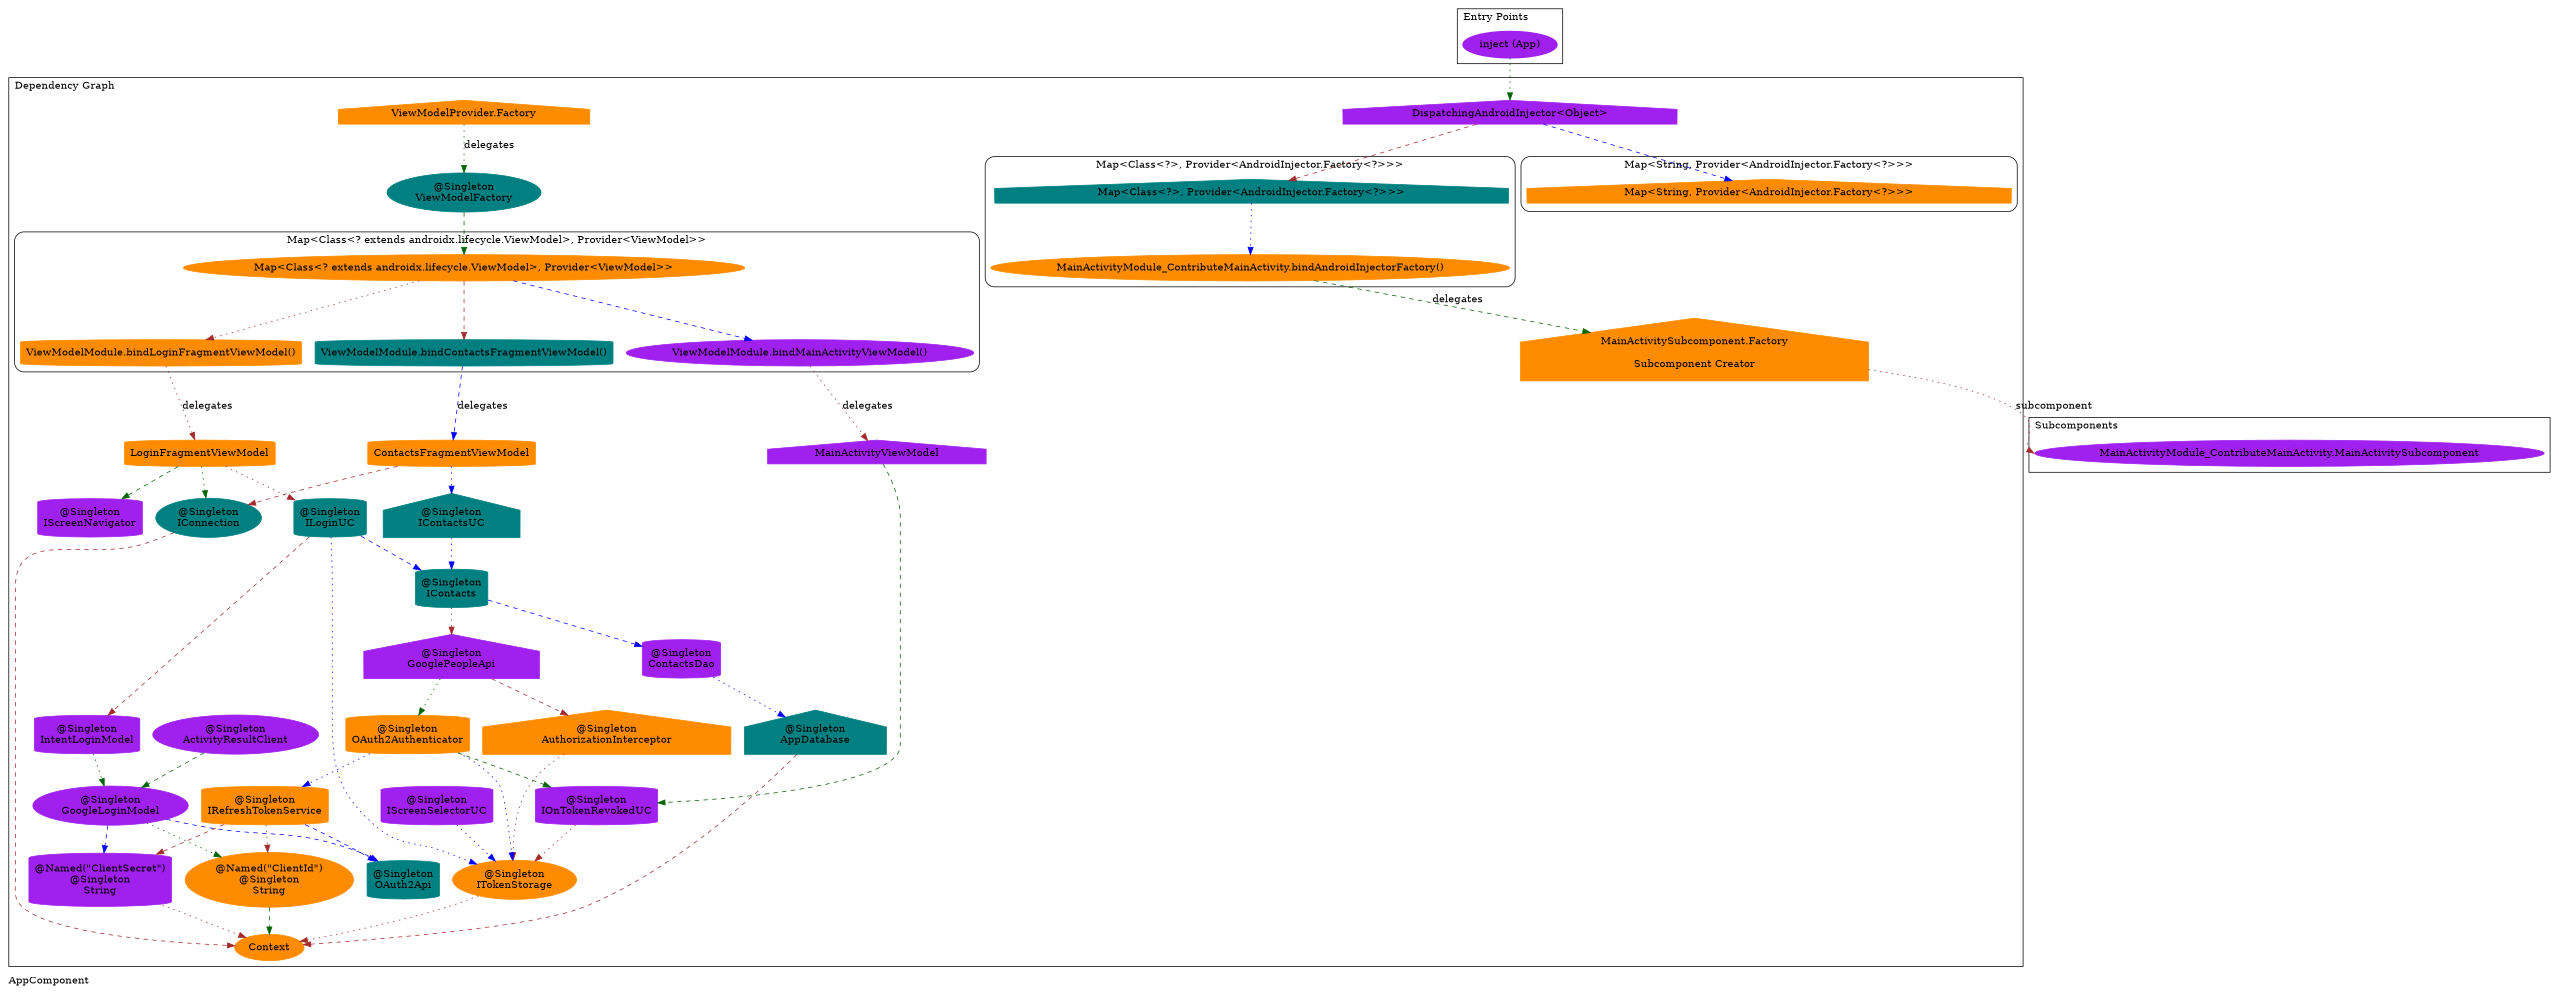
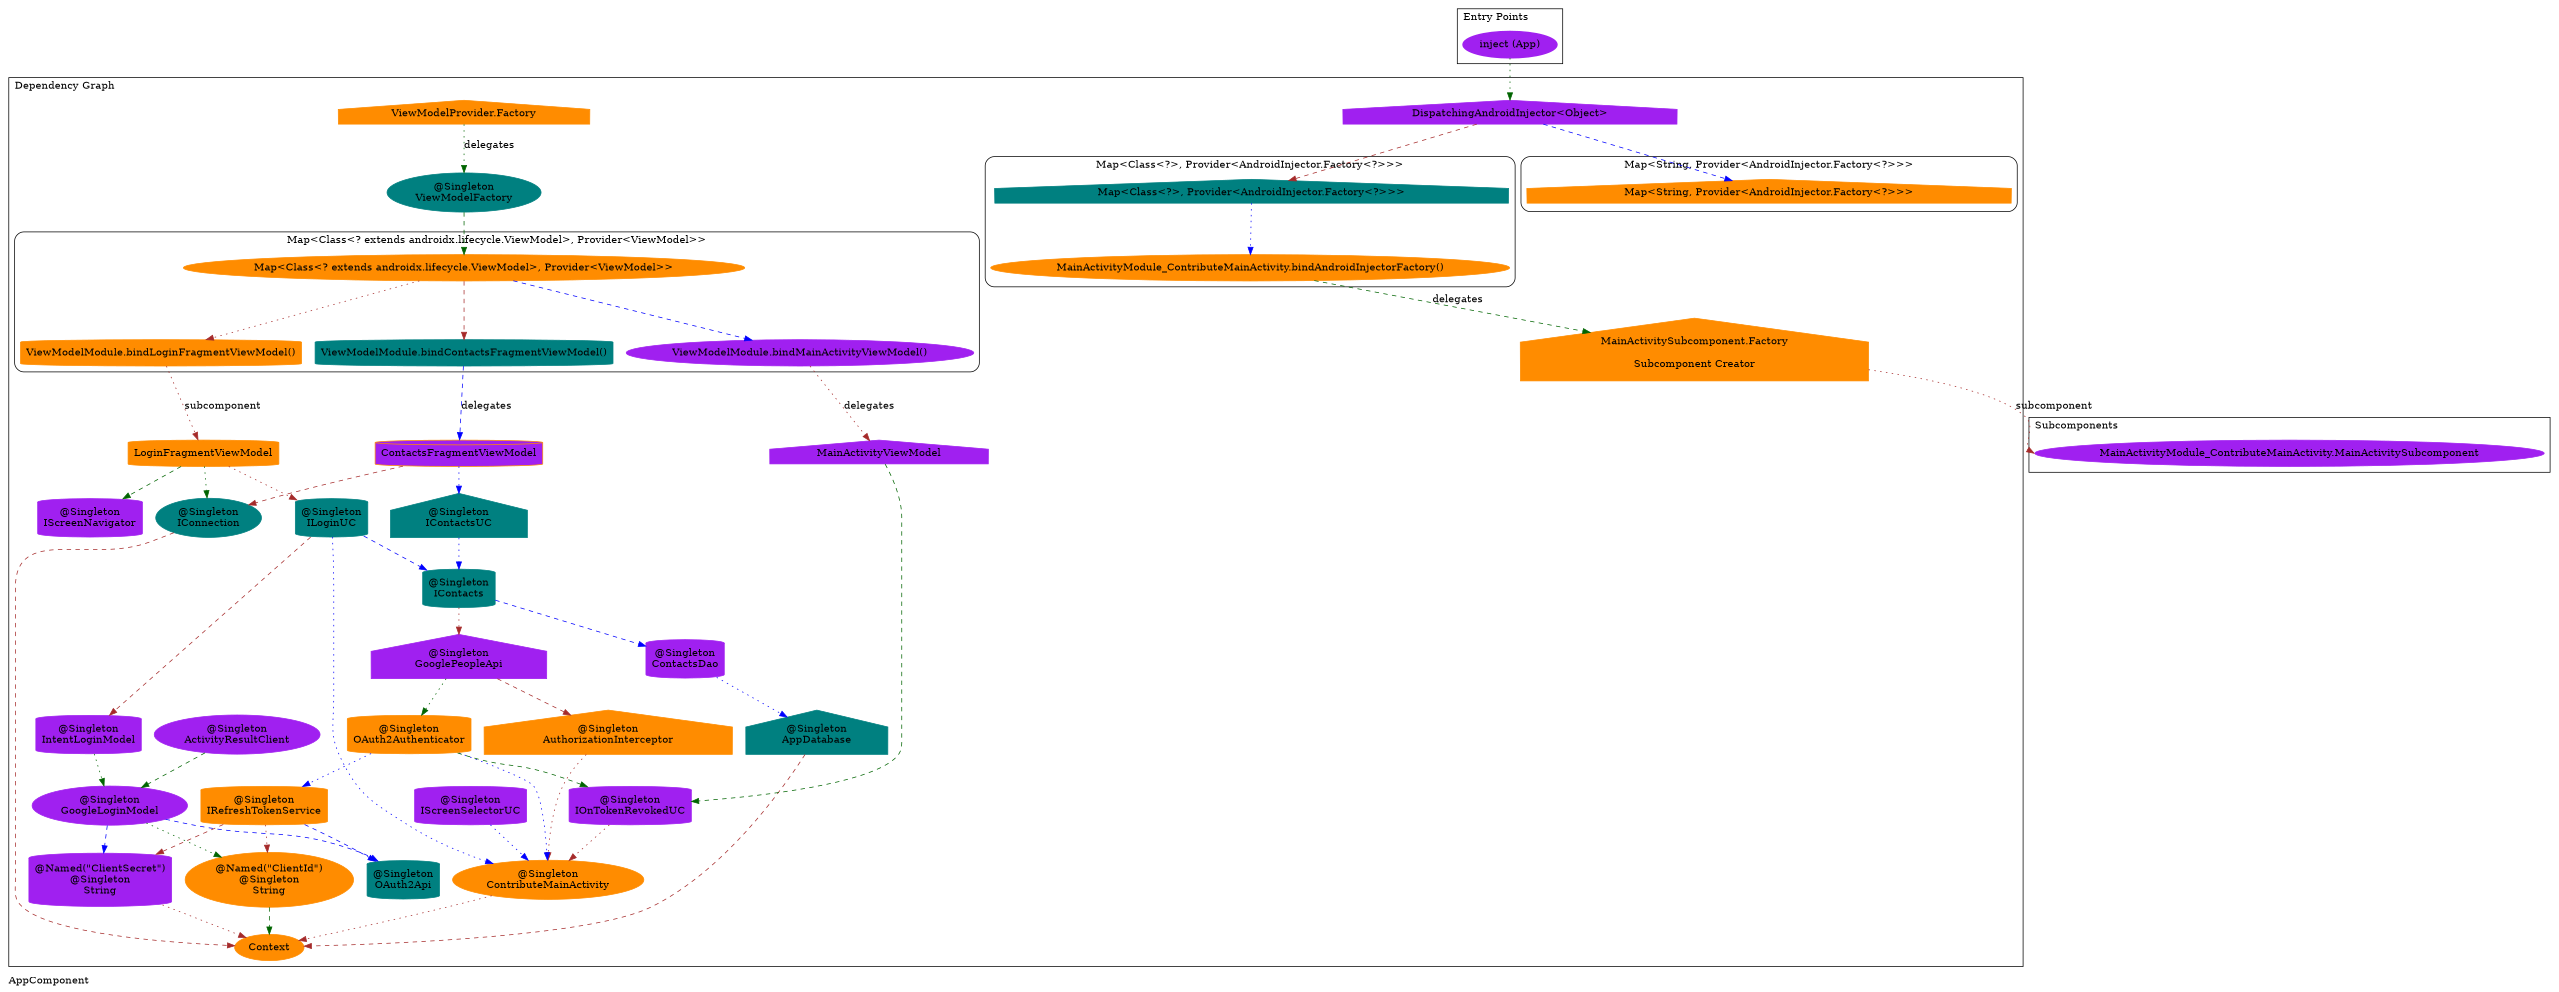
(208, 406) -> (223, 406)
(452, 453) -> (459, 453)
(515, 880) -> (548, 880)
